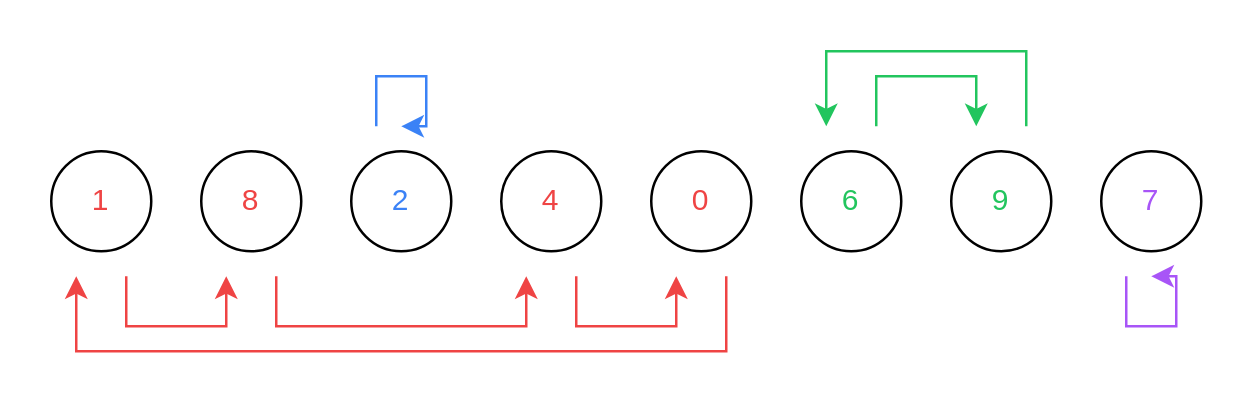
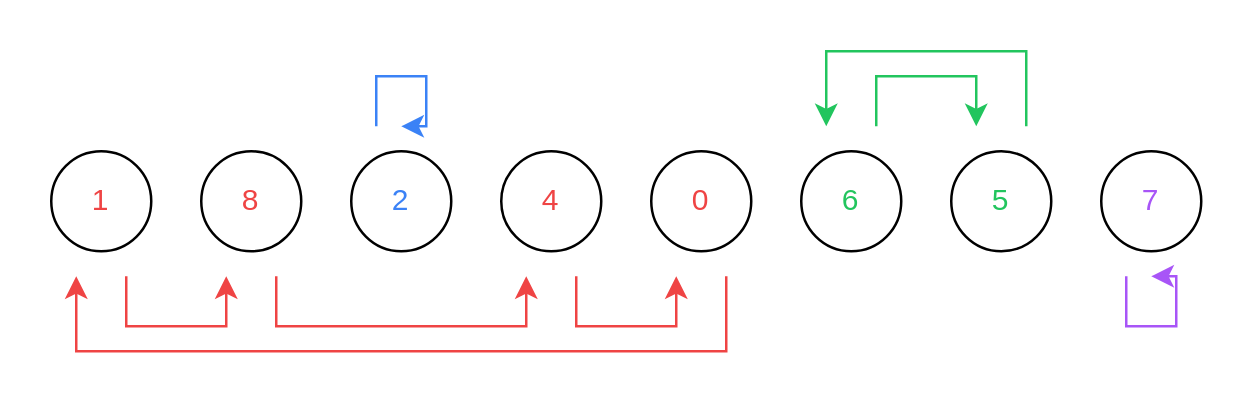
(1001, 201) -> (1001, 201)
